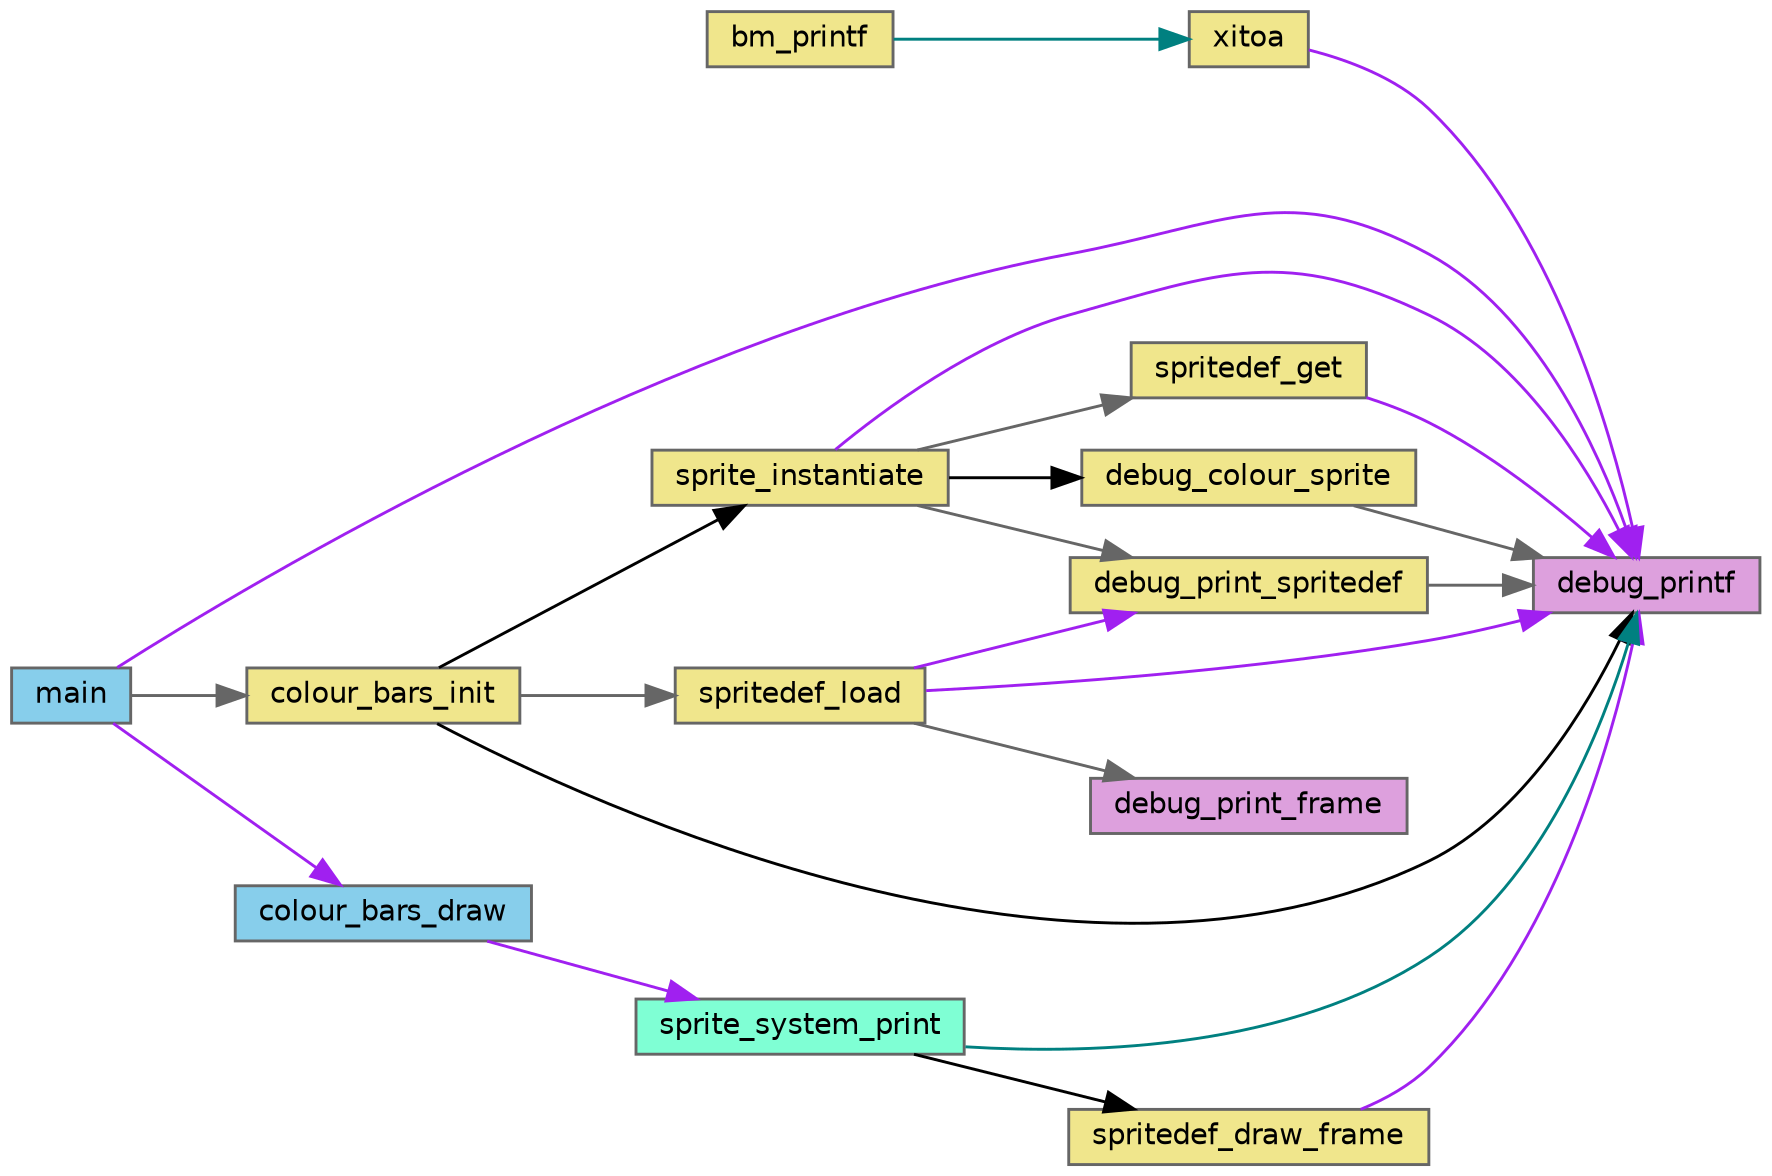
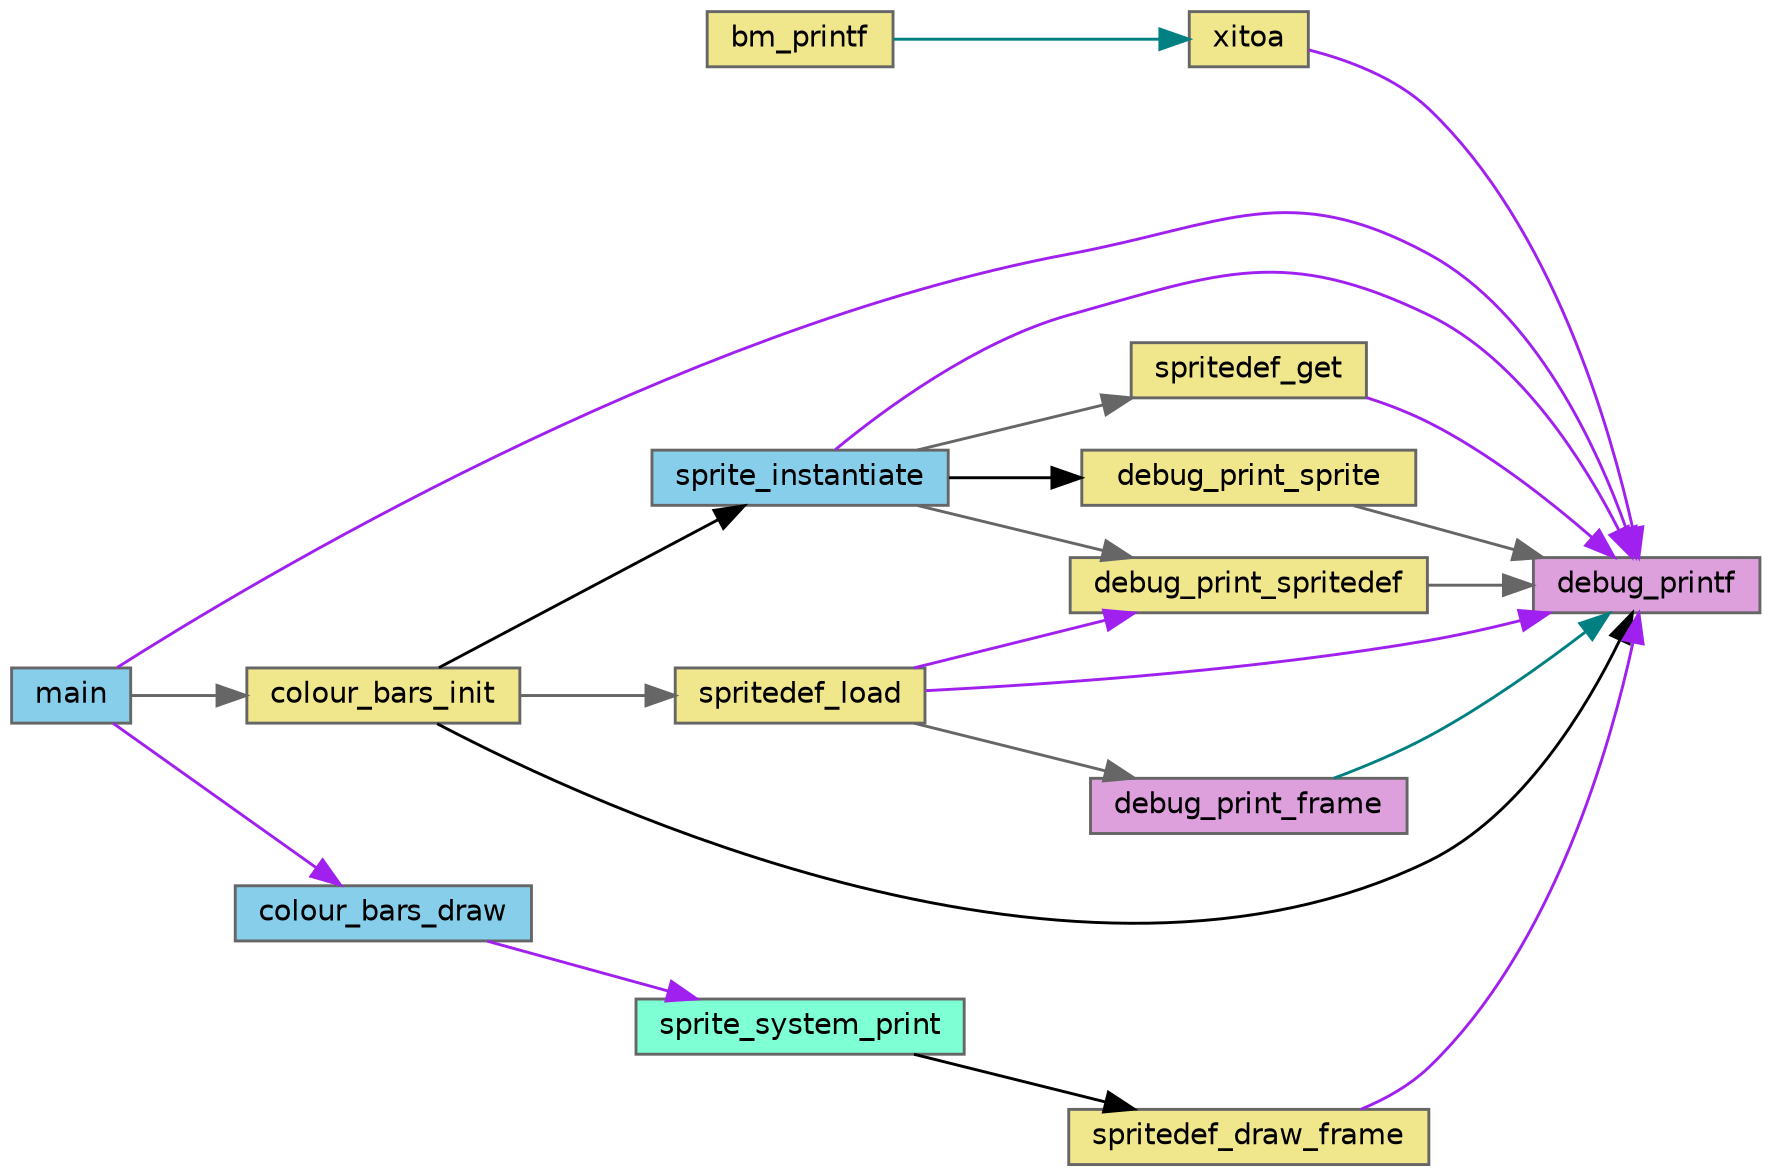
(800, 478) -> (800, 478)
(1249, 478) -> (1249, 478)
(1385, 981) -> (1465, 715)
